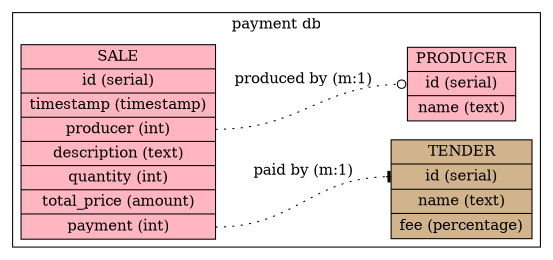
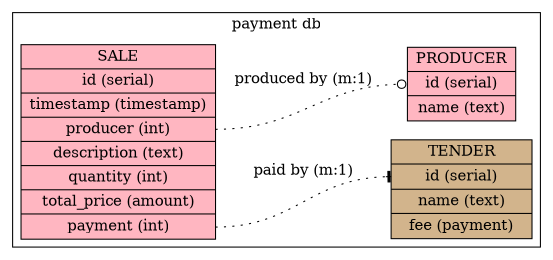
(462, 226) -> (462, 226)
